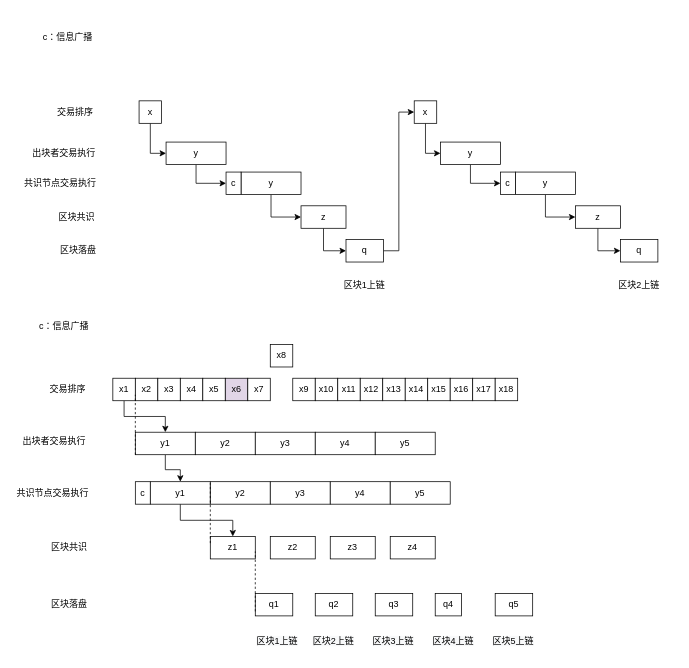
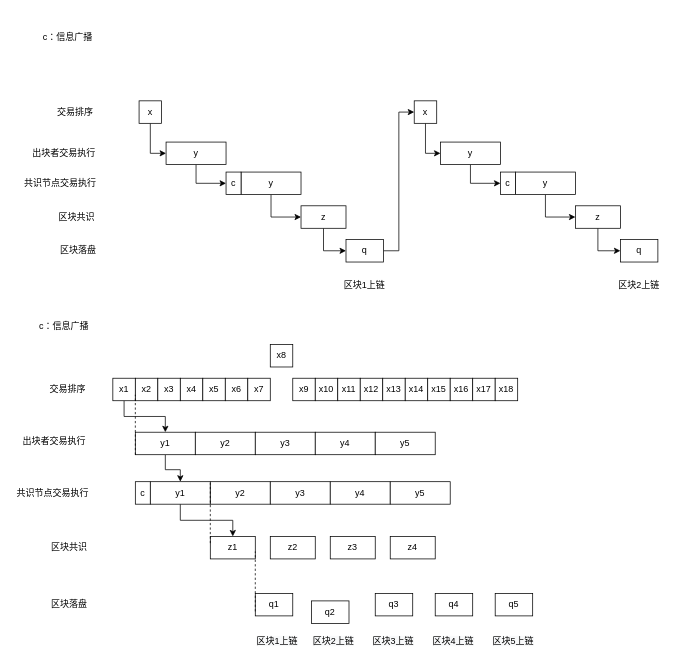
(237, 390) -> (237, 390)
(334, 605) -> (330, 612)
(449, 605) -> (454, 605)
